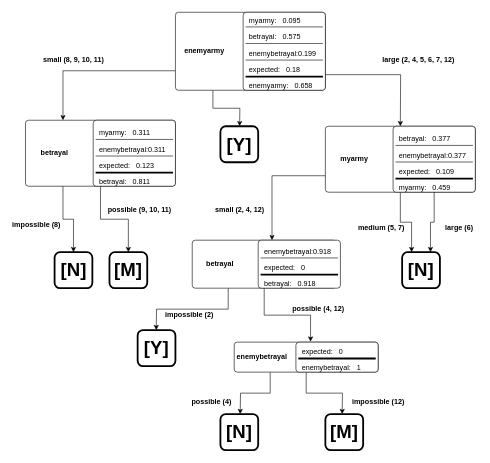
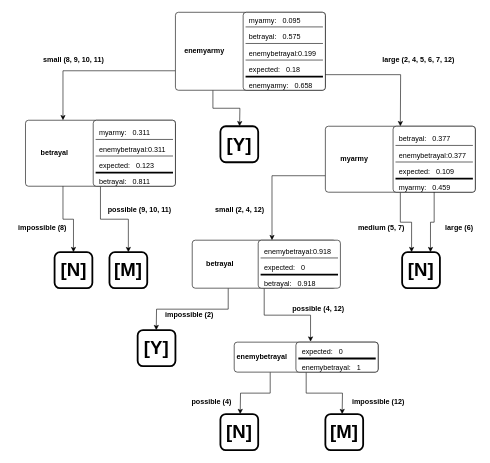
(36, 225) -> (42, 228)
